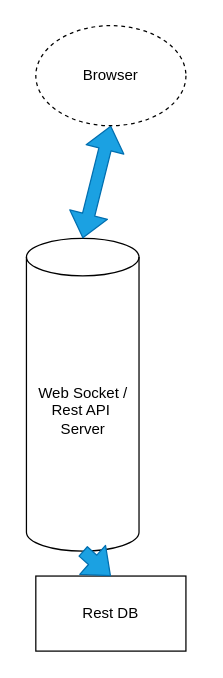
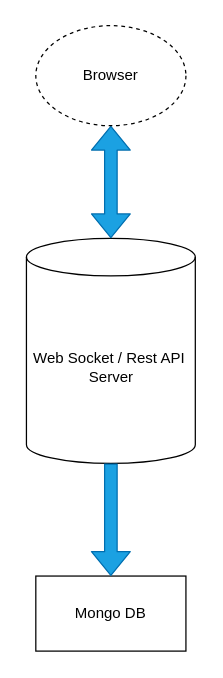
(83, 394) -> (111, 351)
(111, 613) -> (111, 613)
